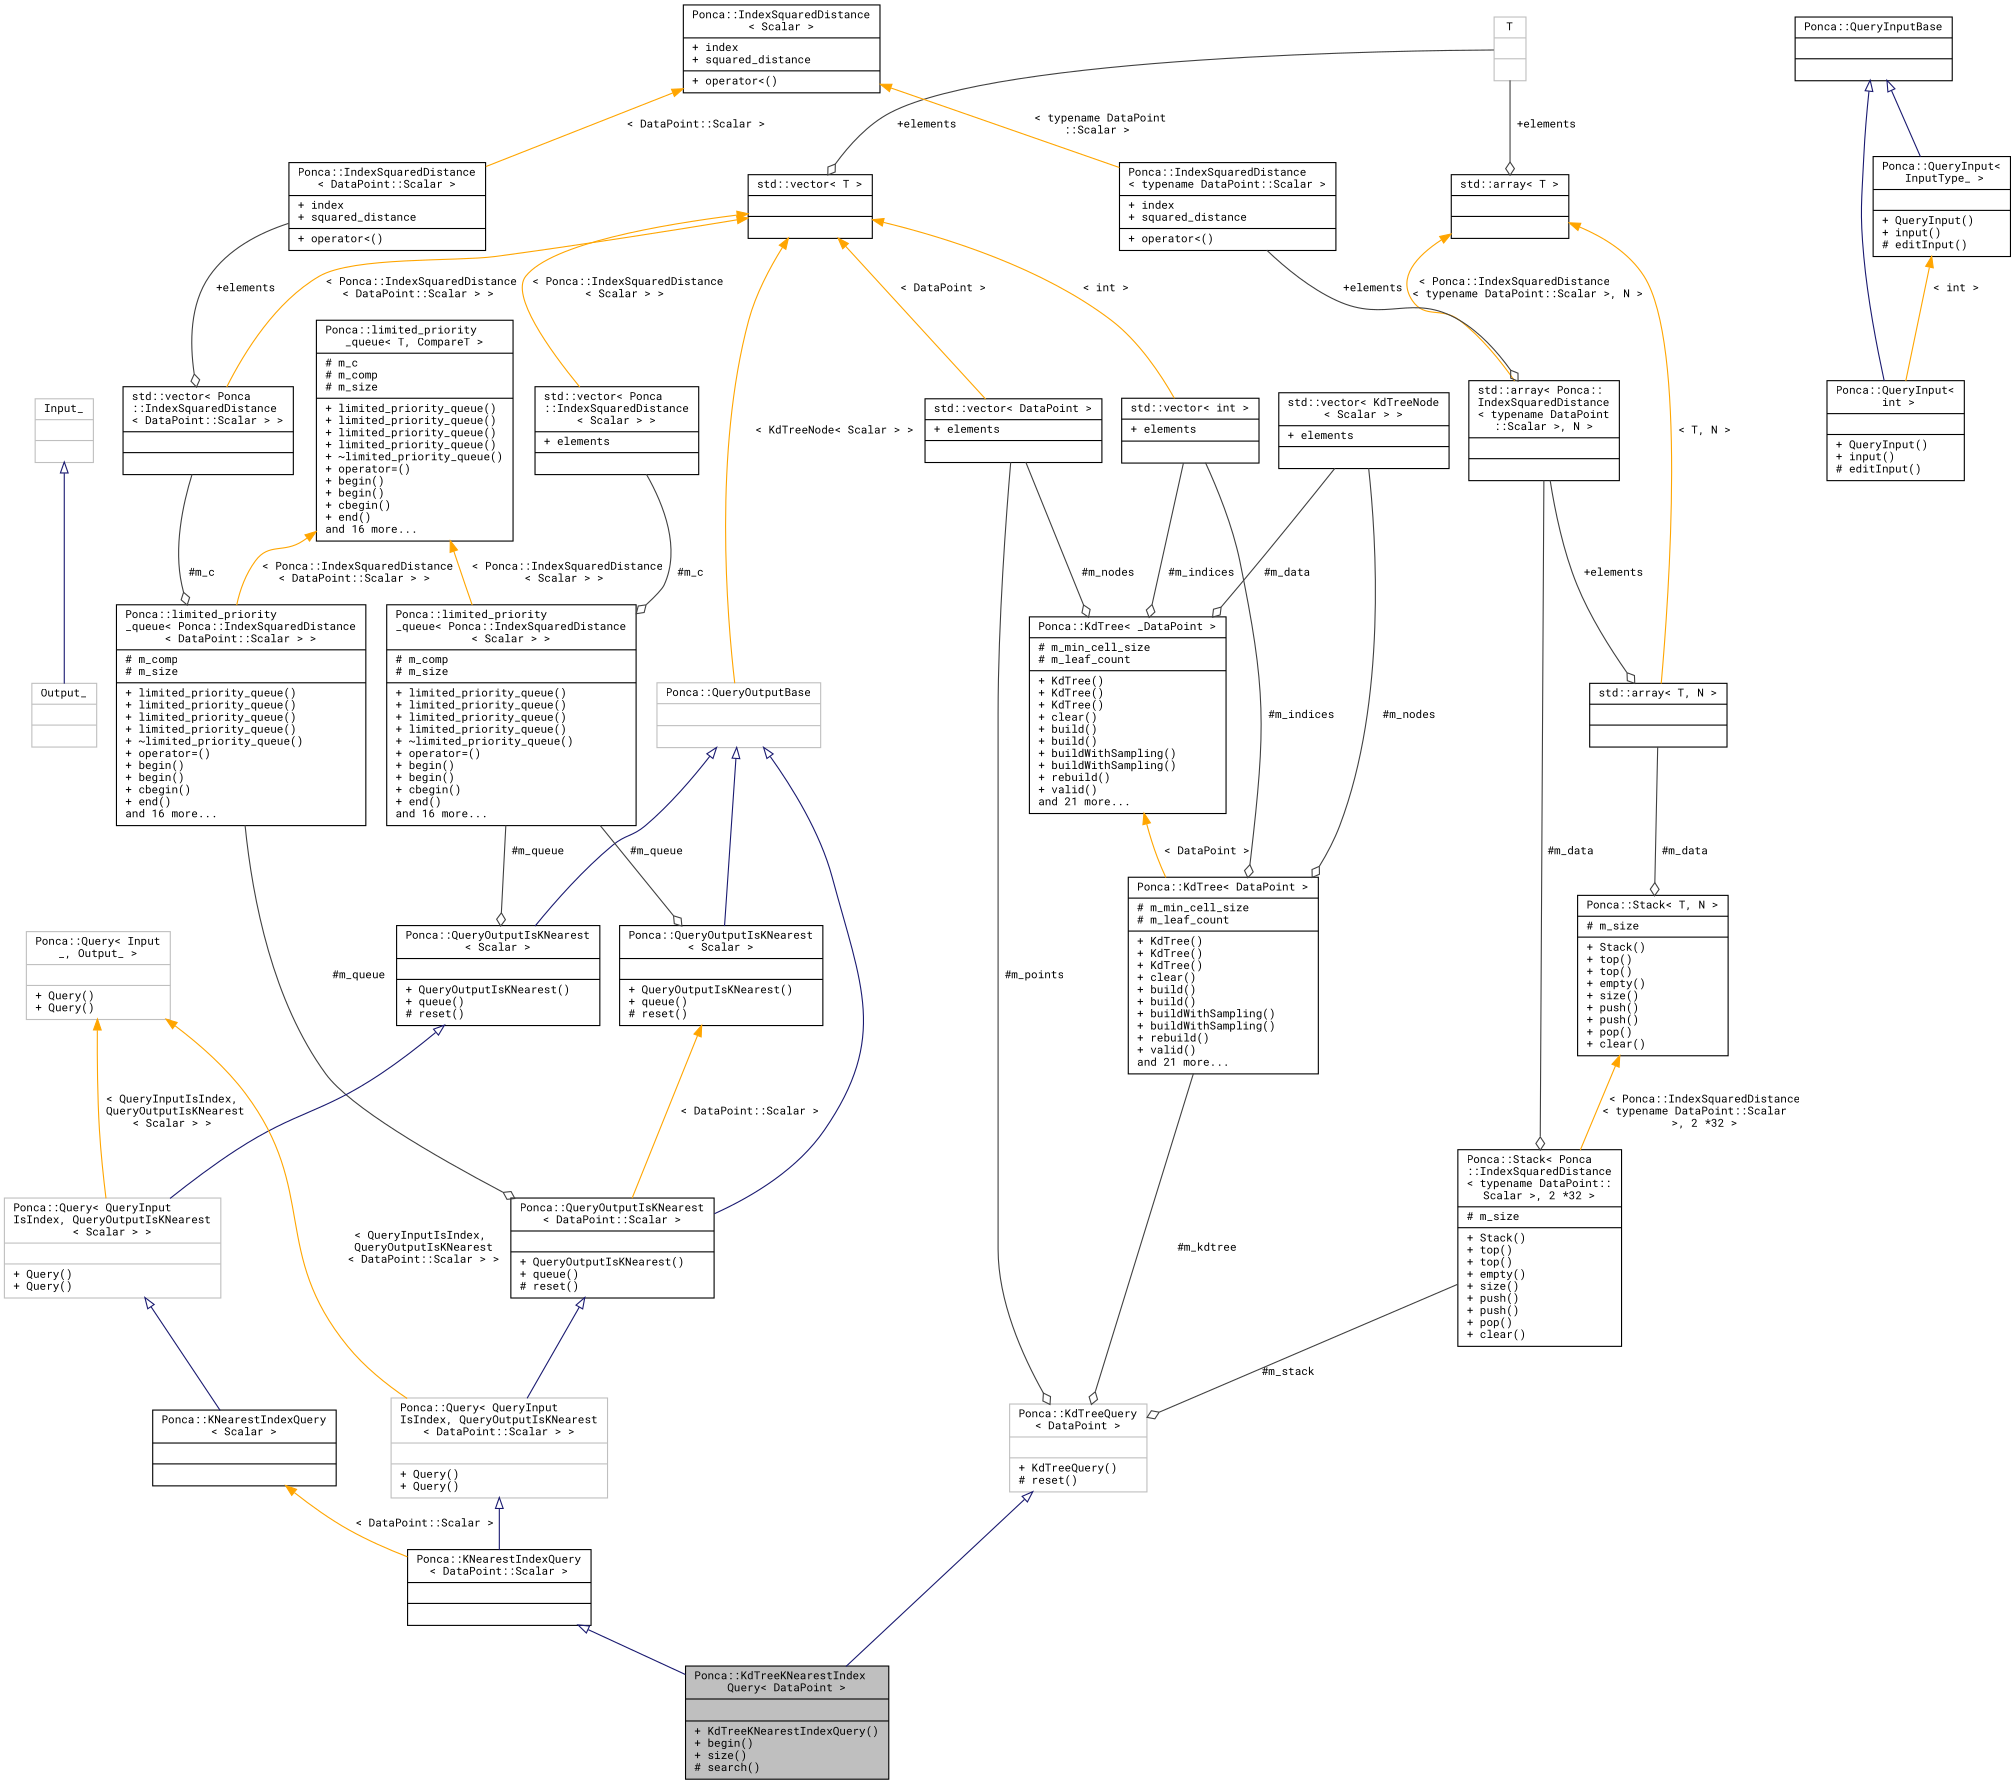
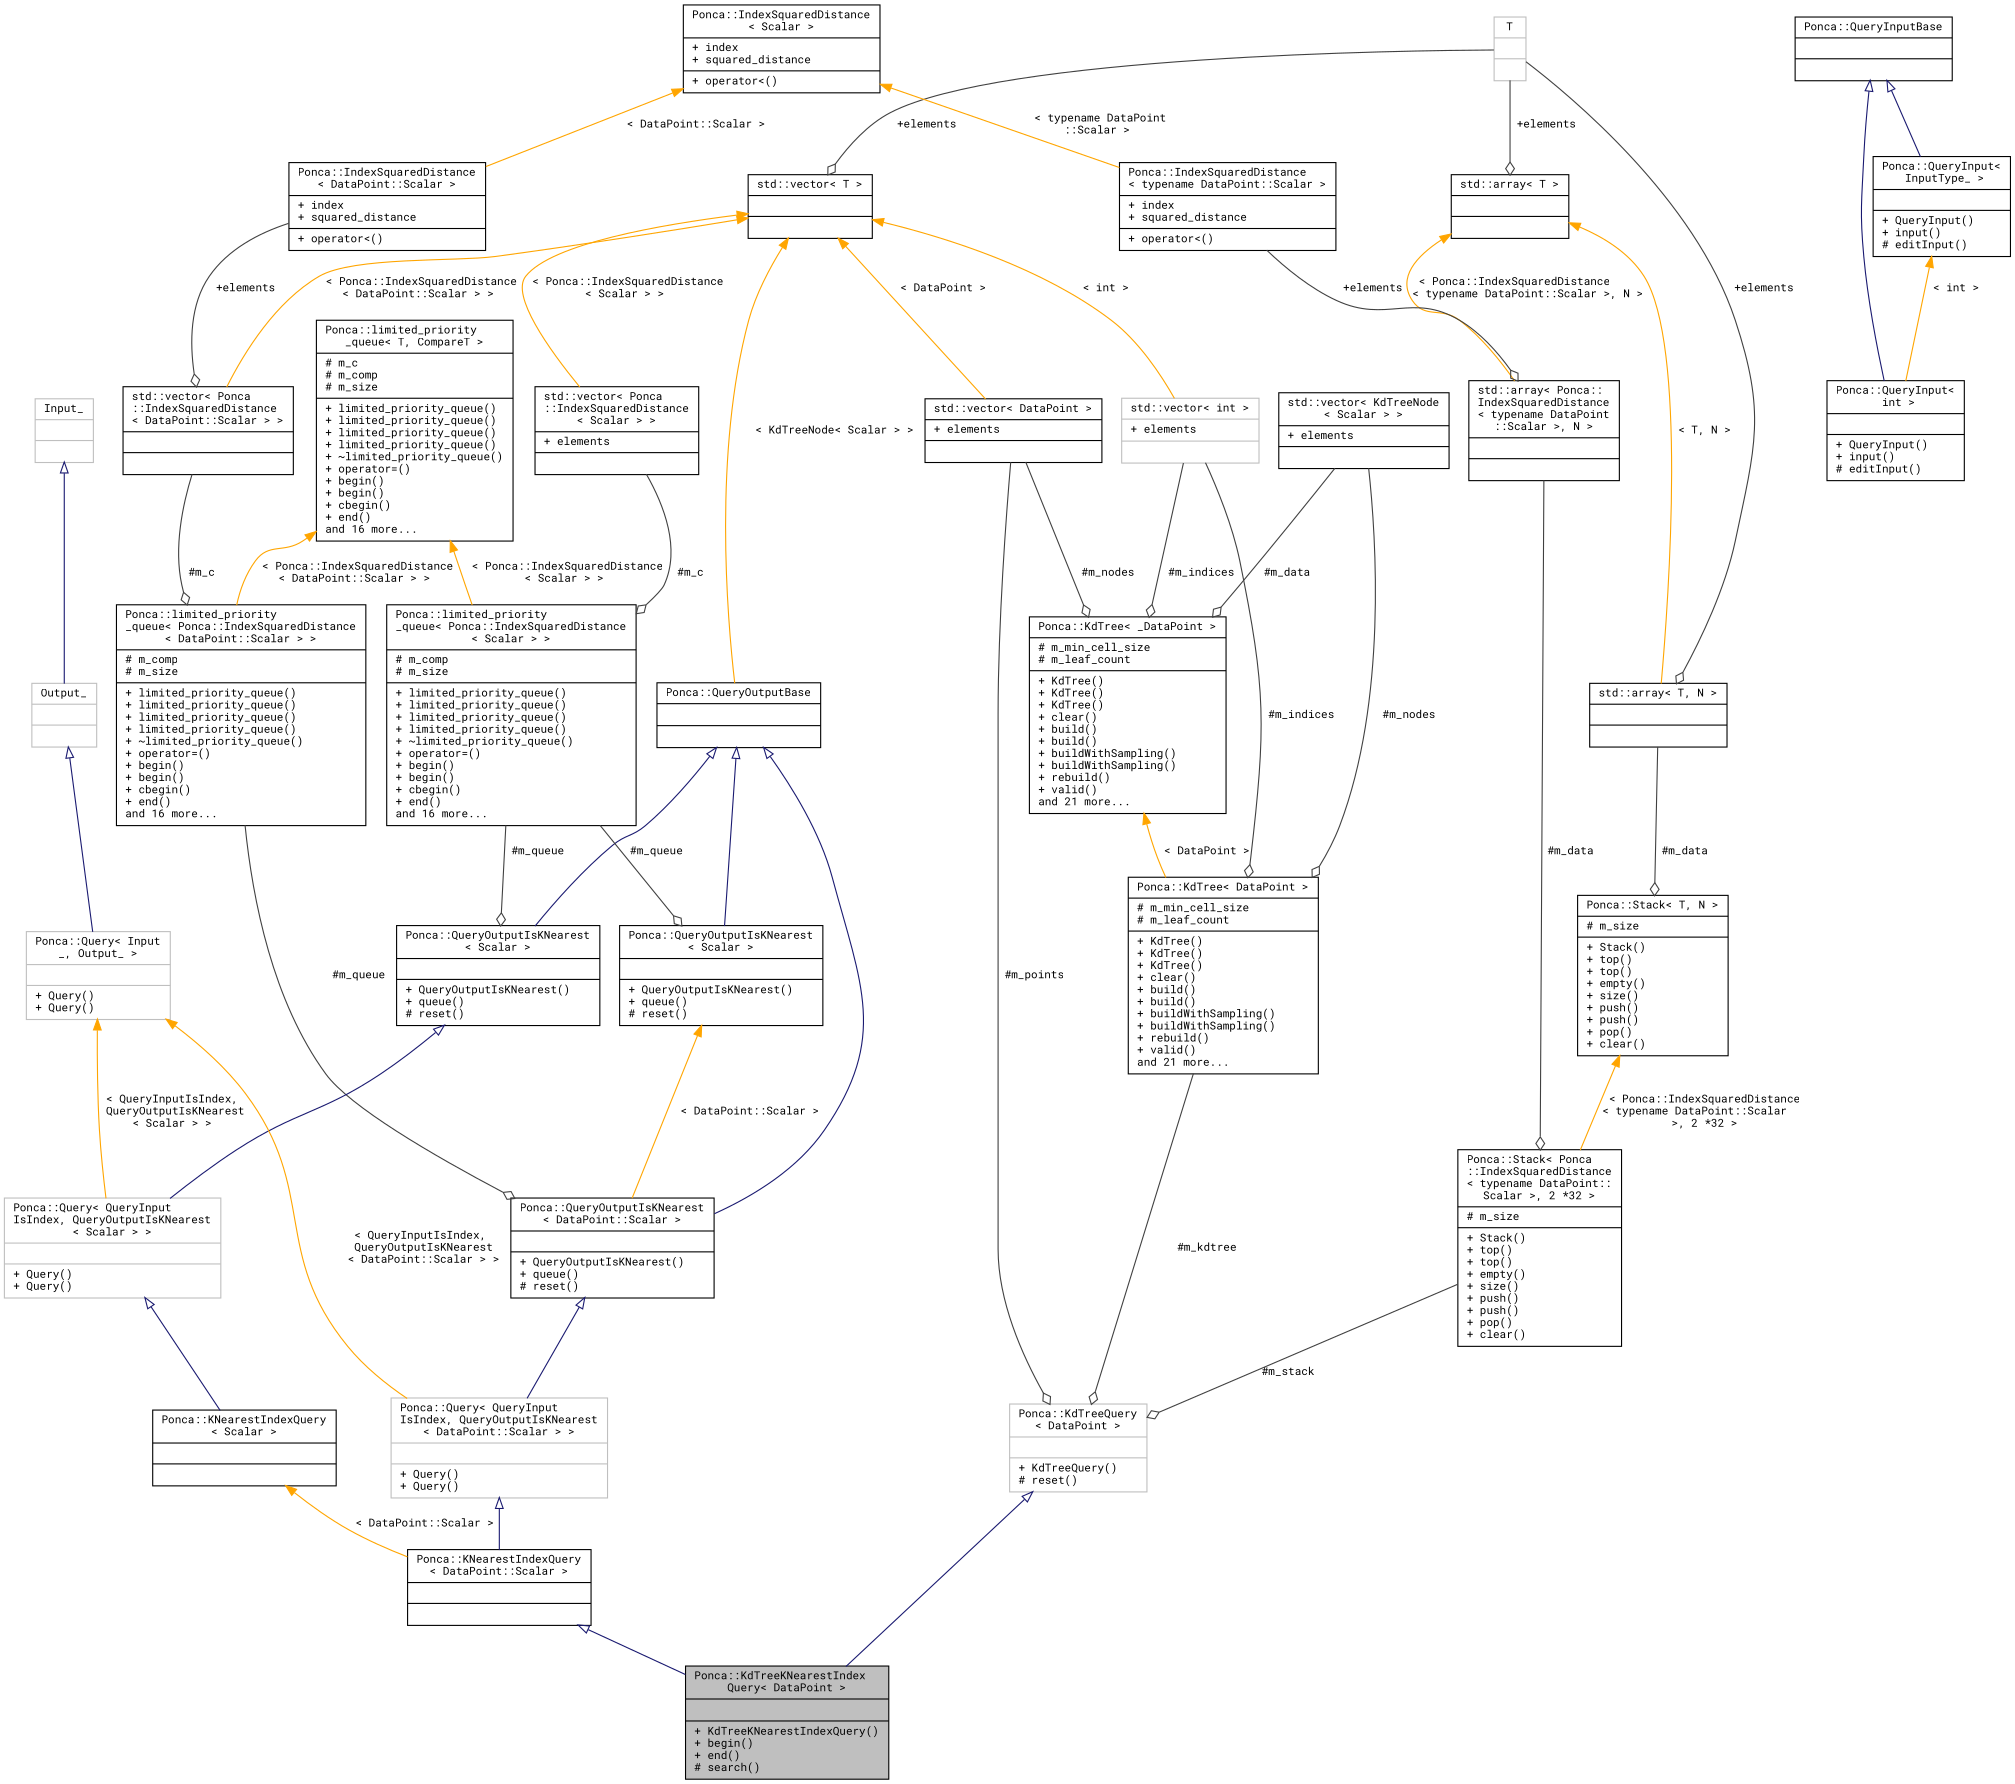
(1190, 431) -> (1190, 431)
(1576, 581) -> (1739, 334)
(739, 715) -> (739, 715)
none -> (81, 845)
(721, 1756) -> (718, 1756)
